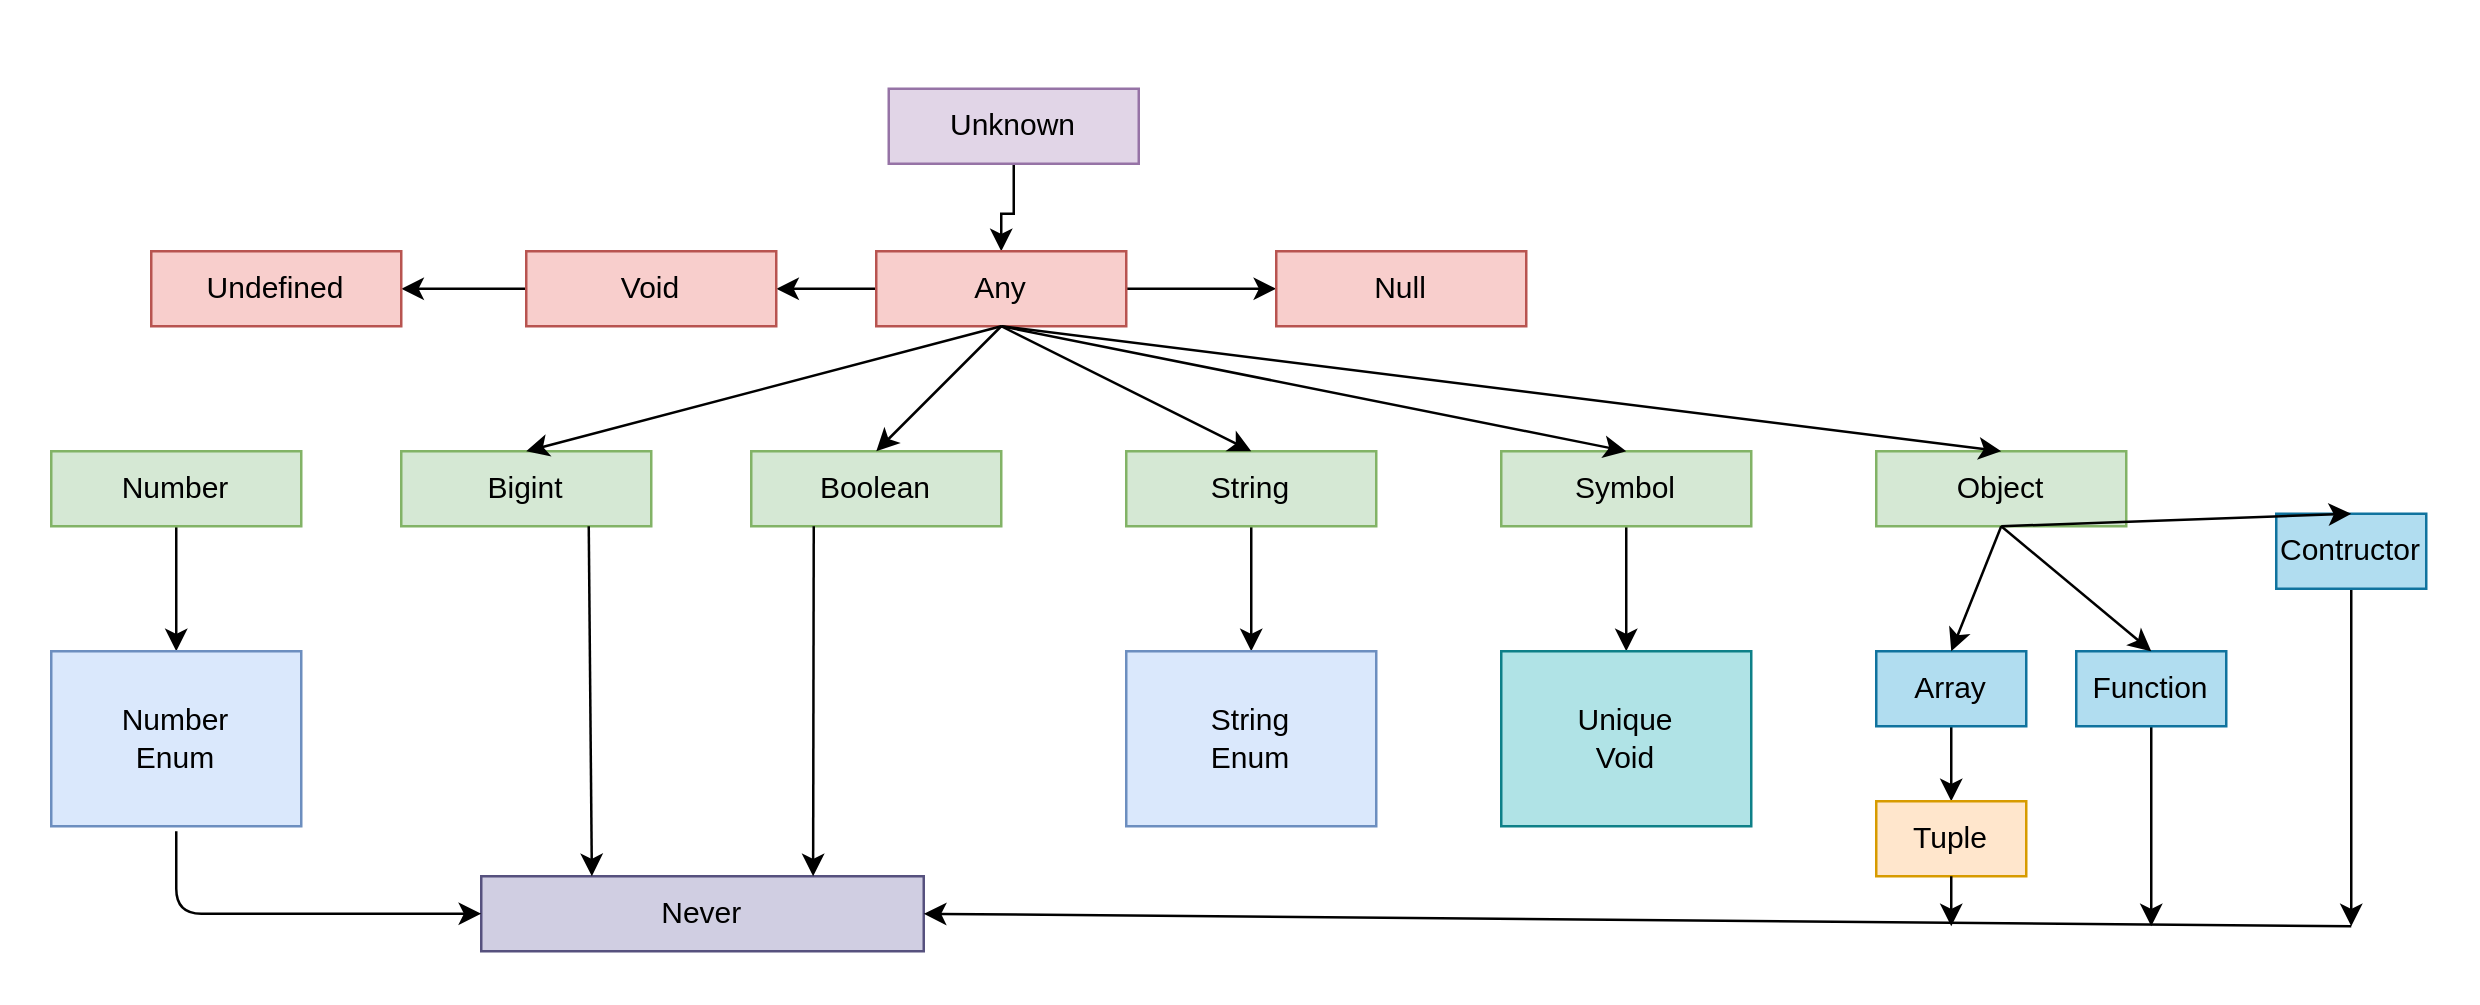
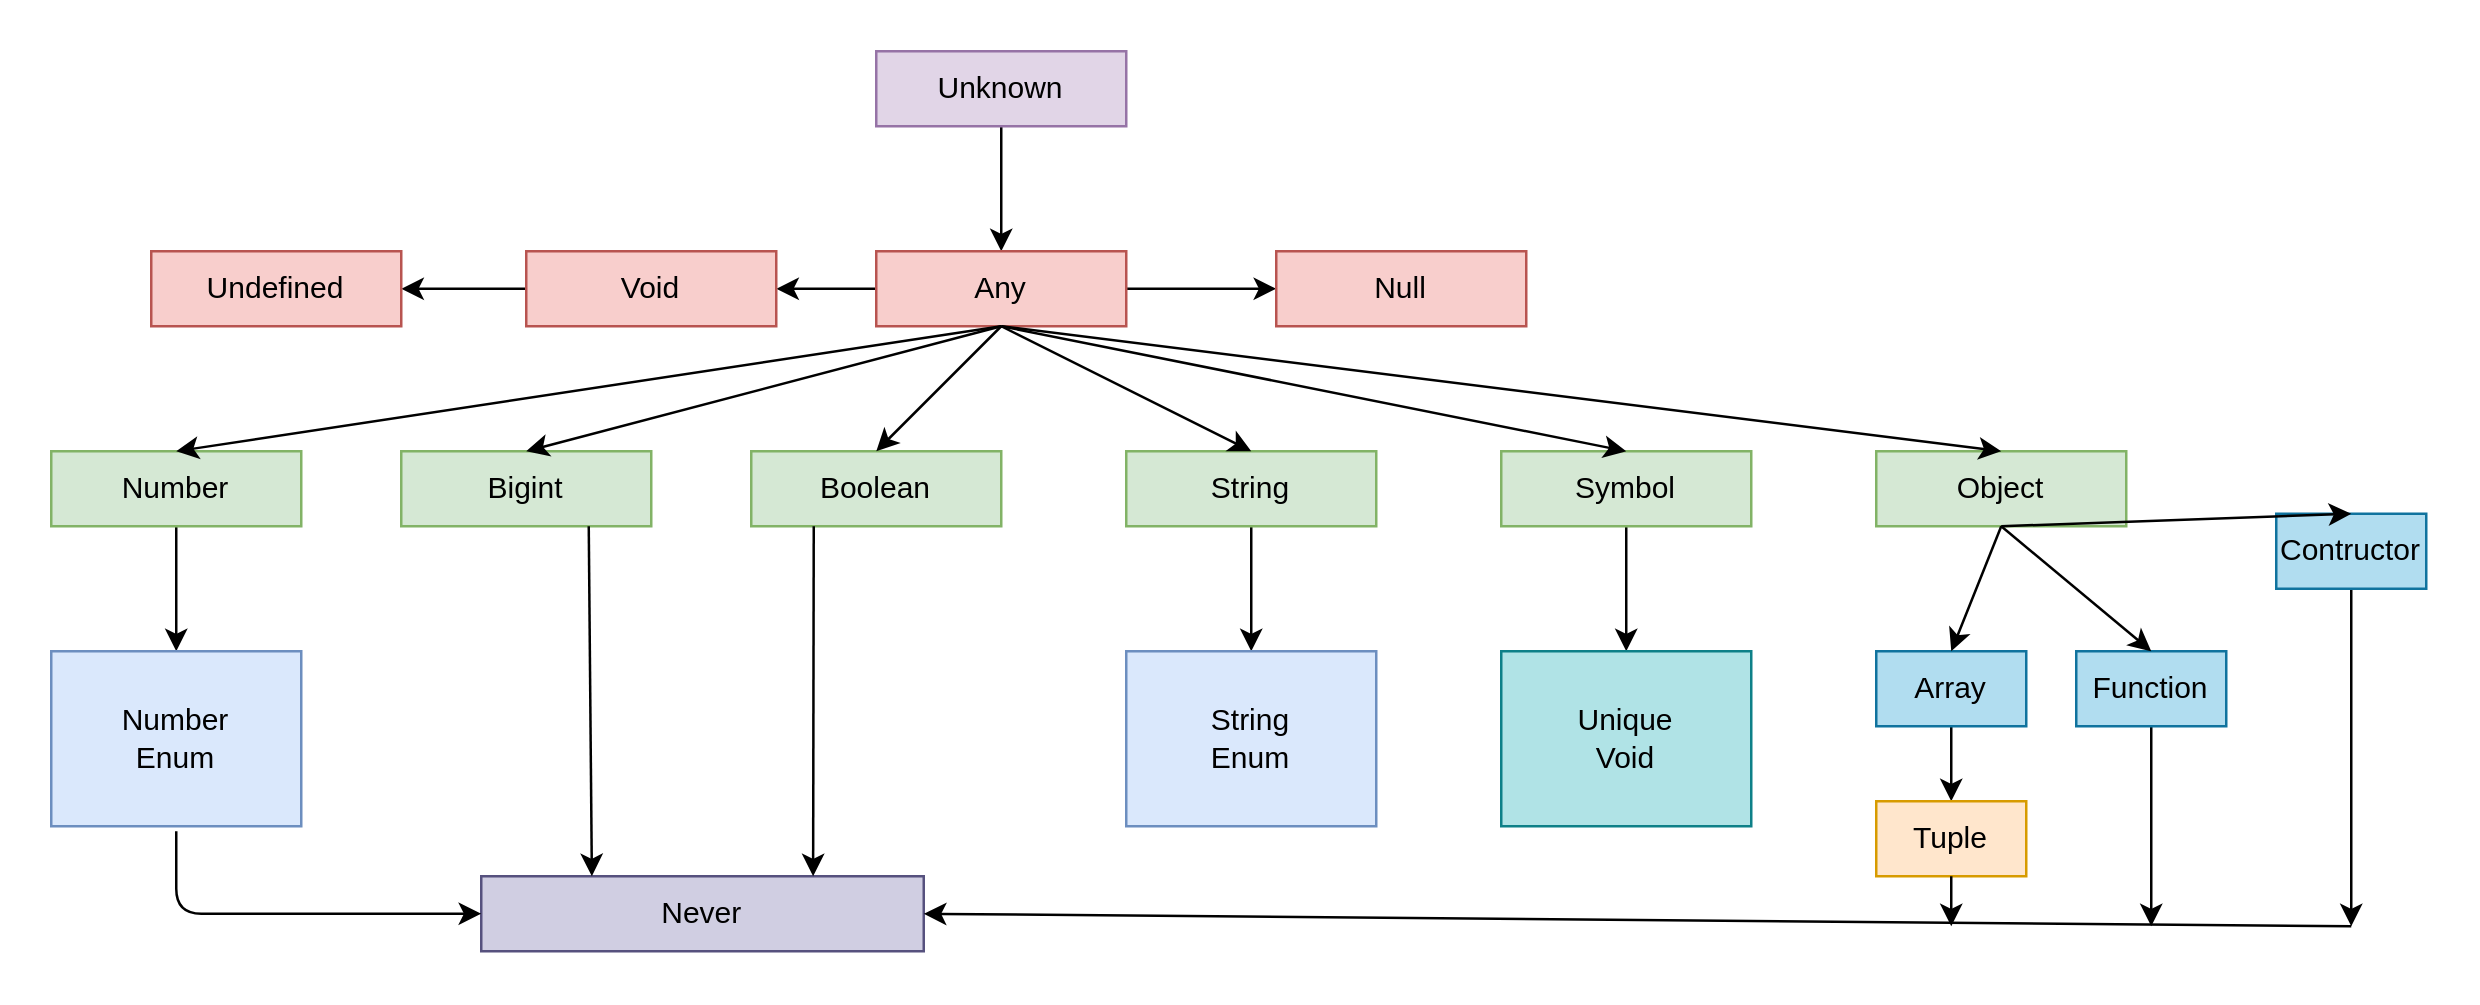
(1014, 126) -> (1001, 89)
none -> (577, 391)
